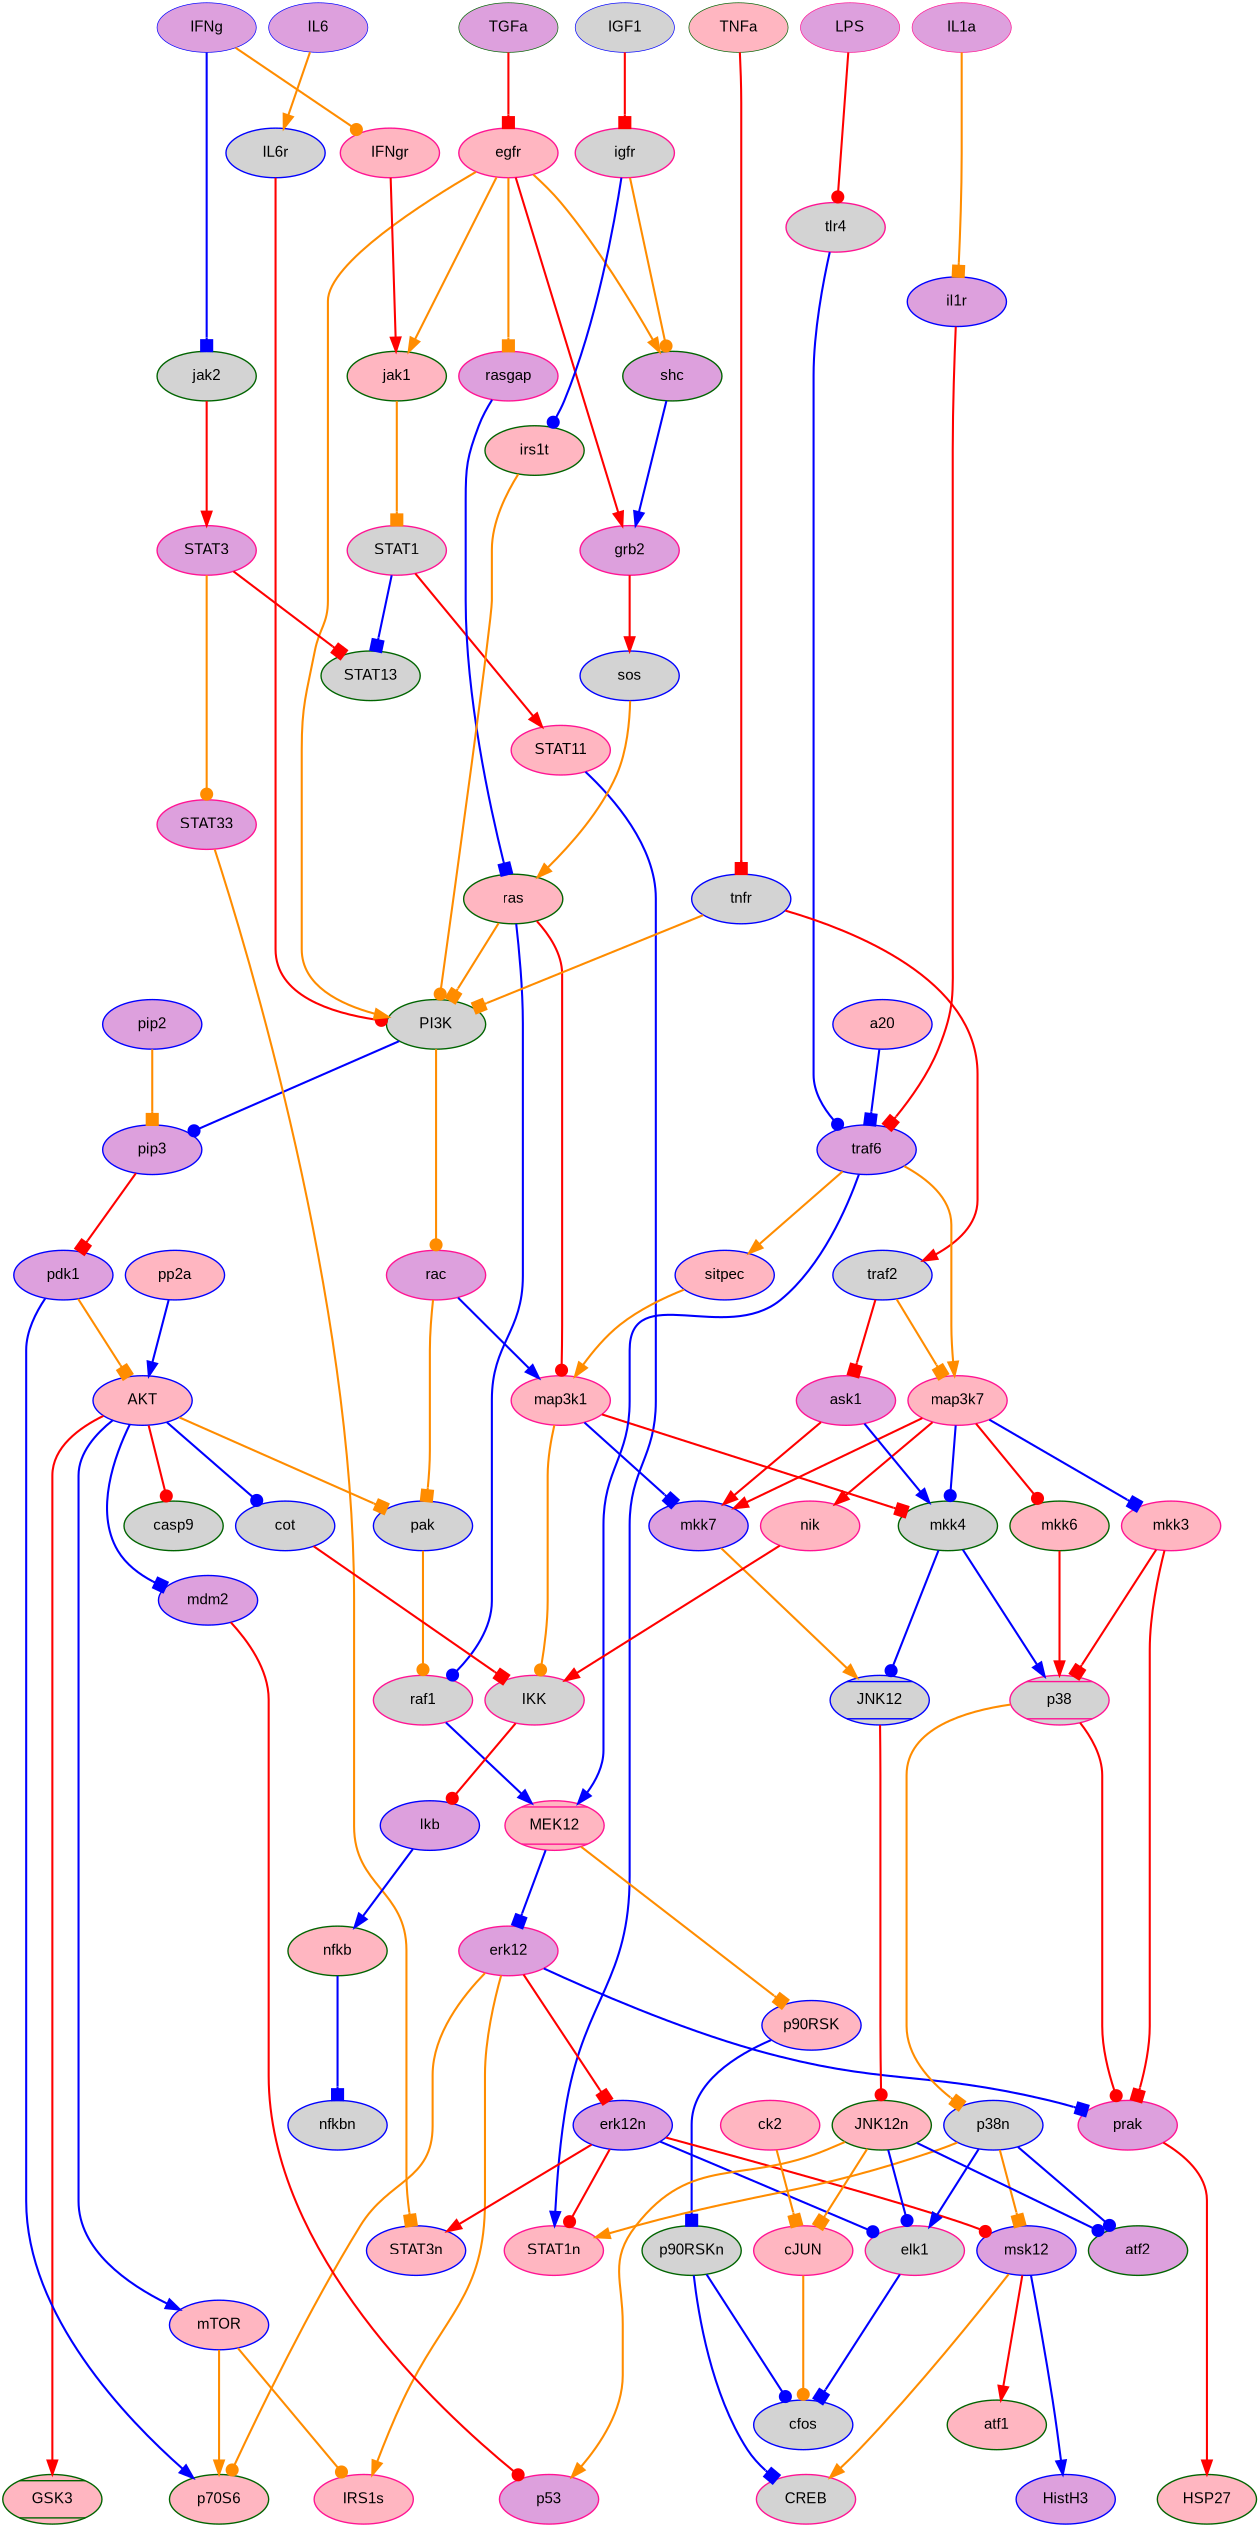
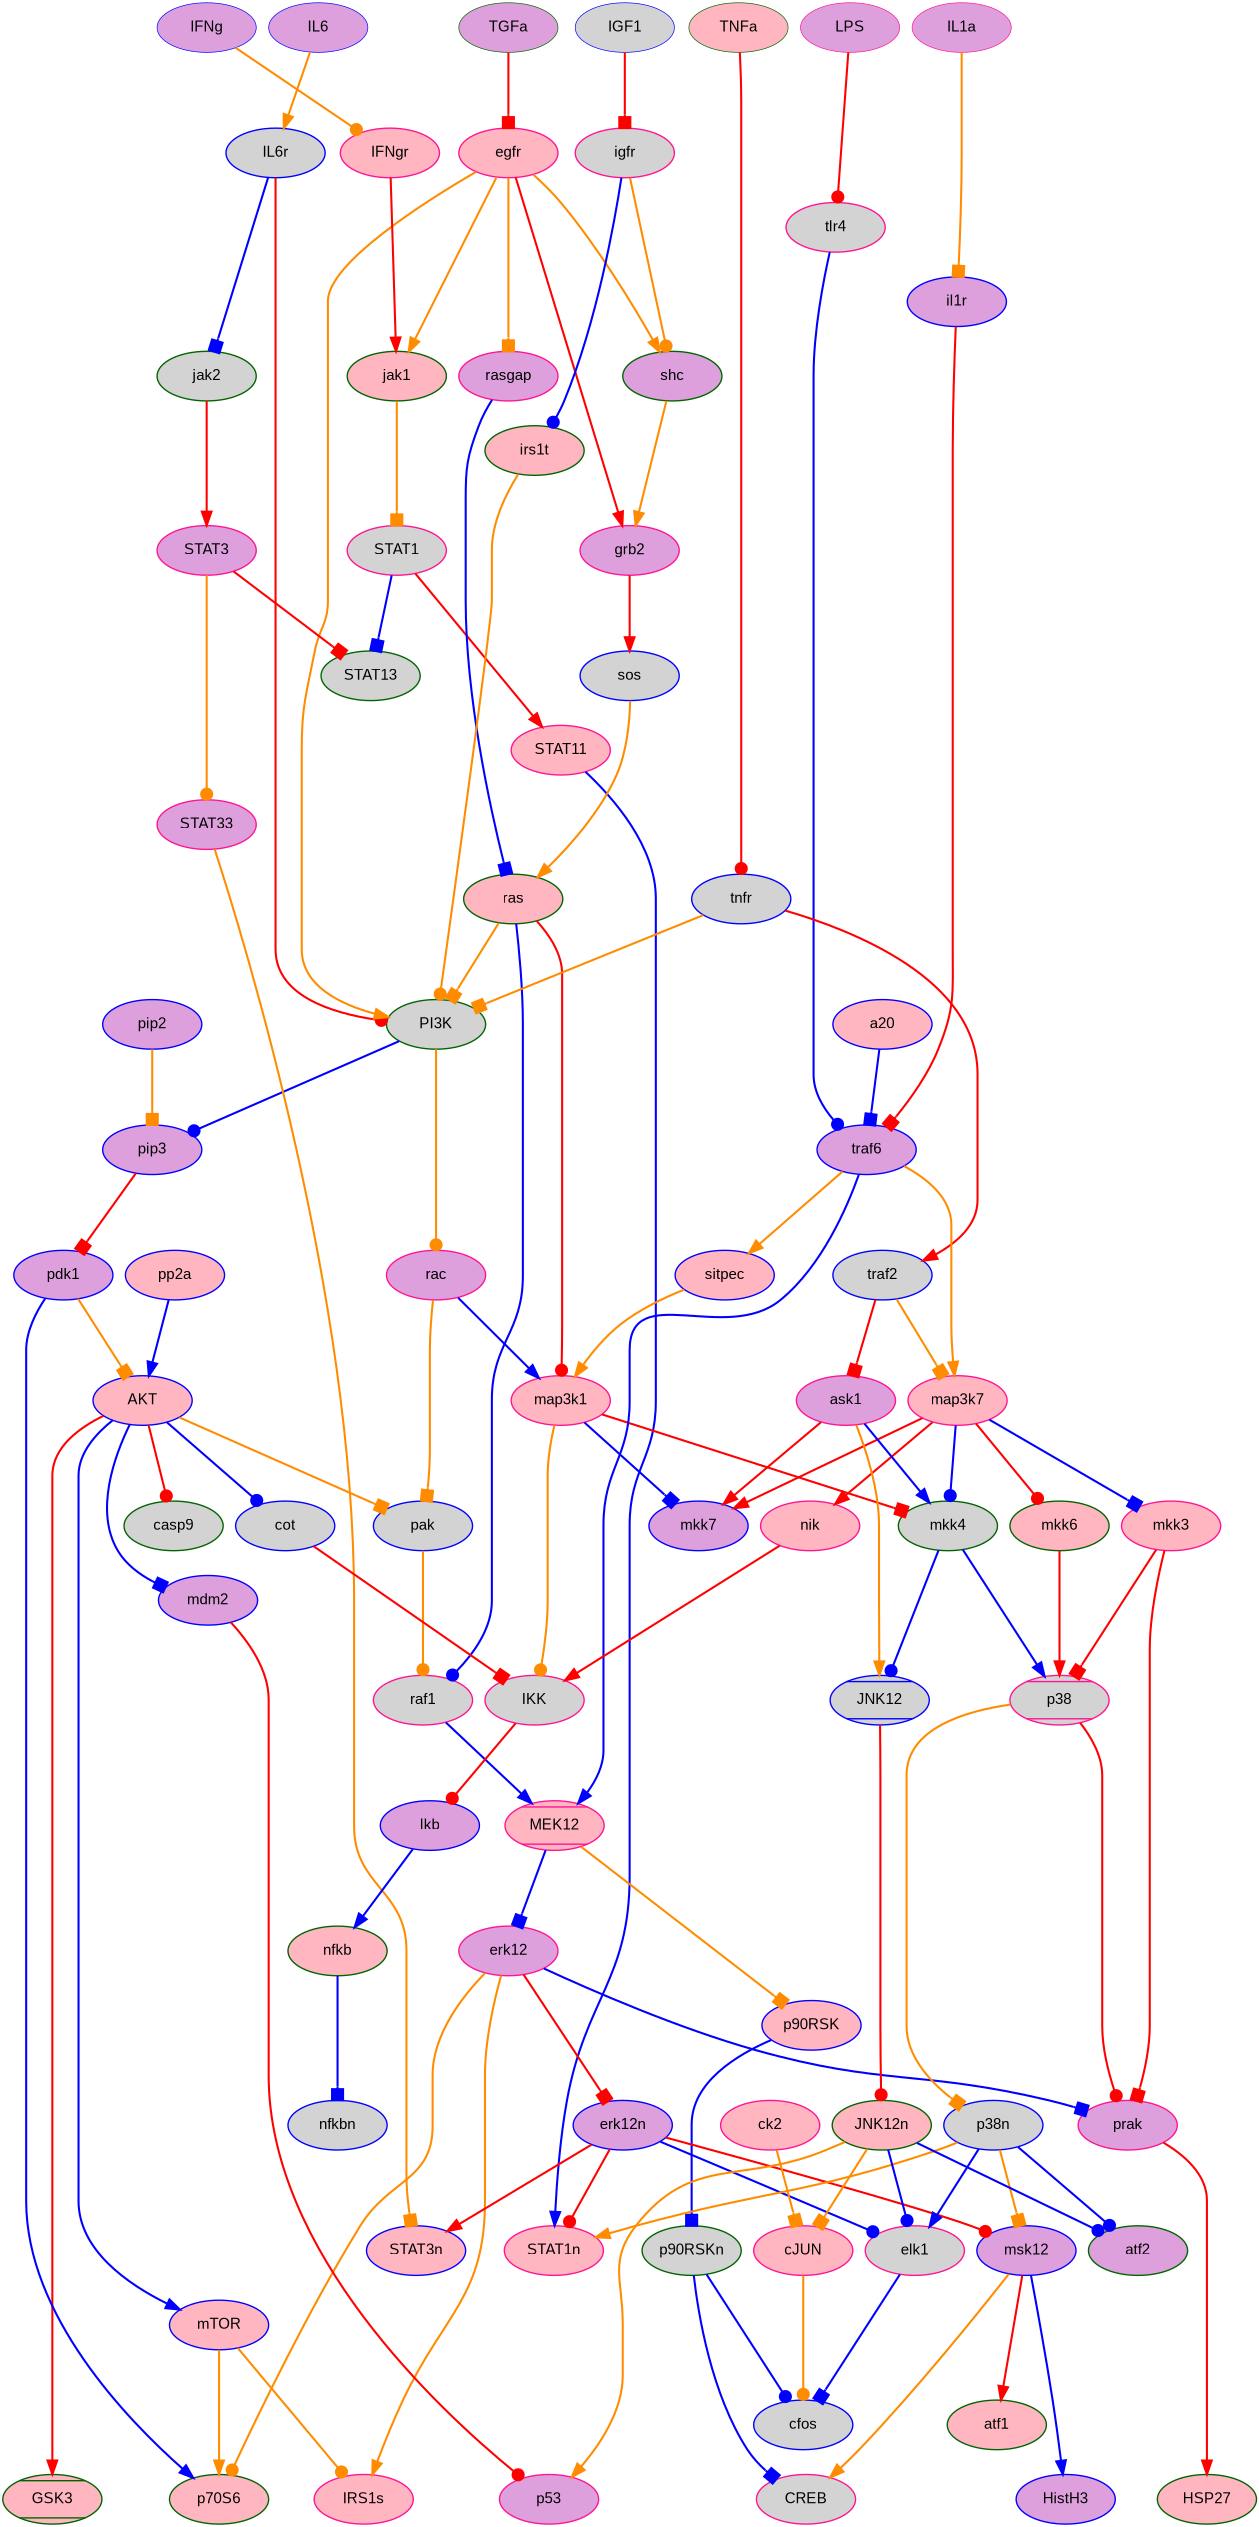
(207, 195) -> (243, 258)
(653, 456) -> (653, 456)
(741, 458) -> (741, 458)
(784, 1608) -> (879, 1542)
